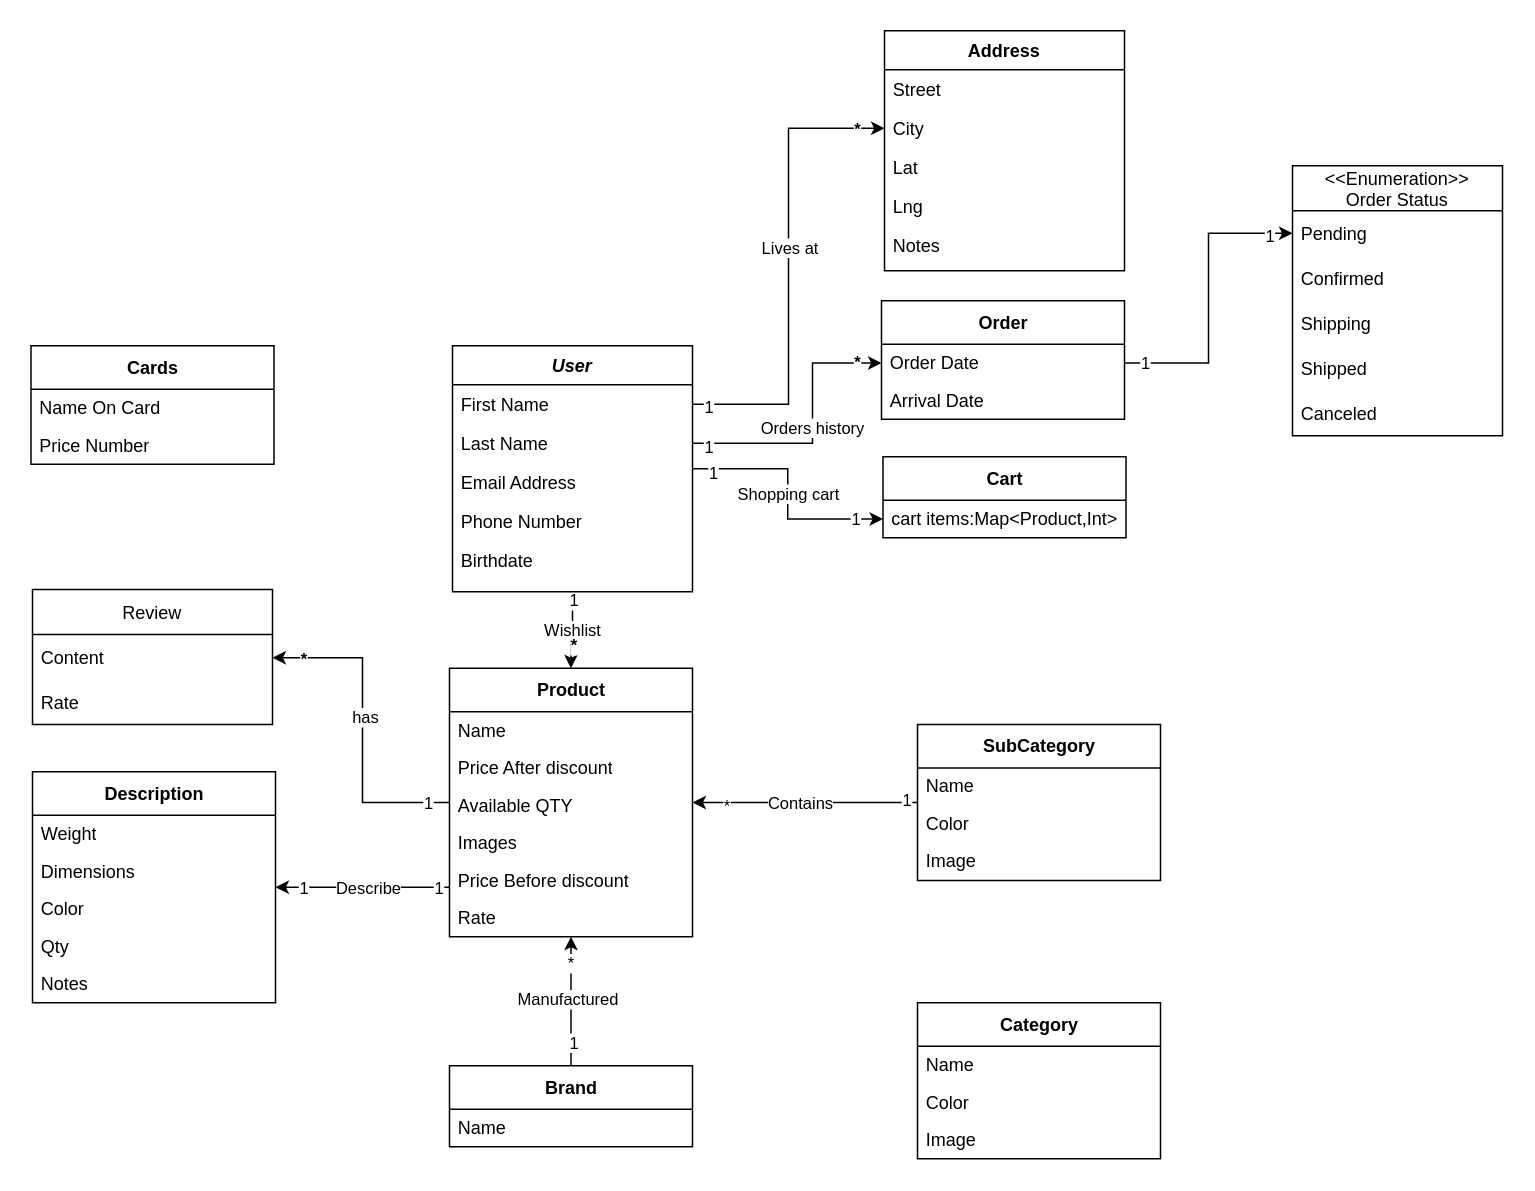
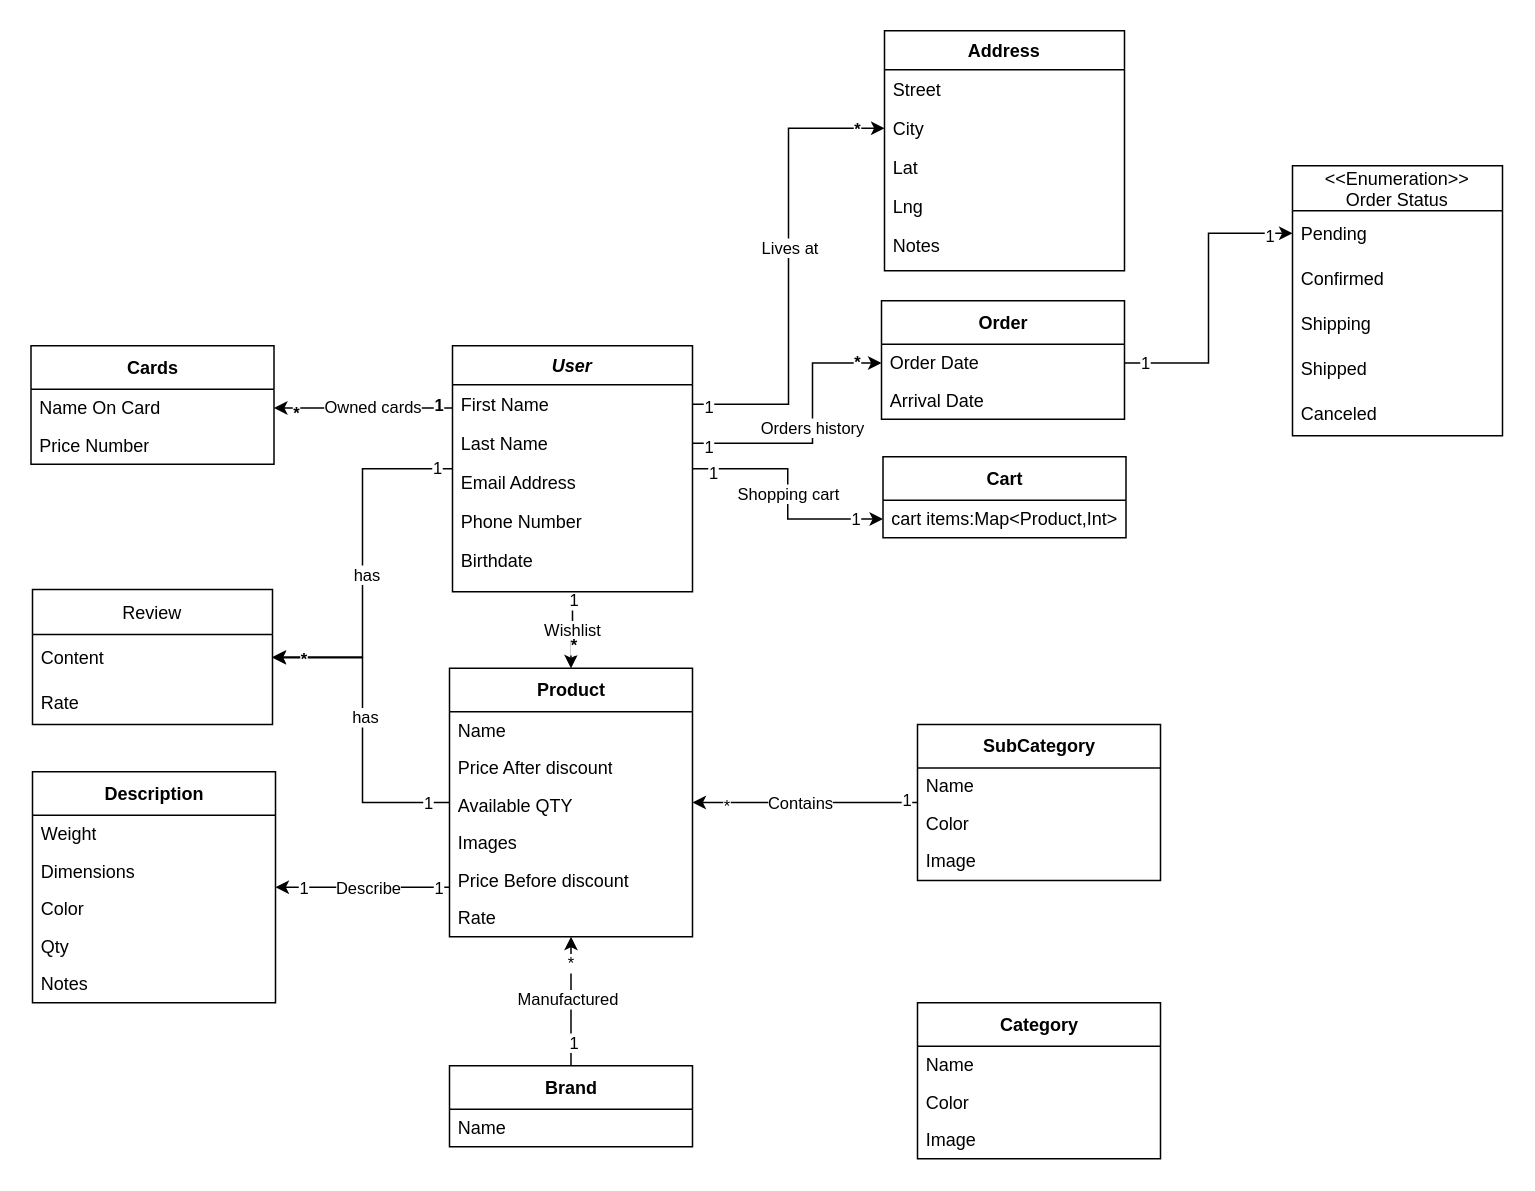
none -> (367, 408)
none -> (362, 517)
